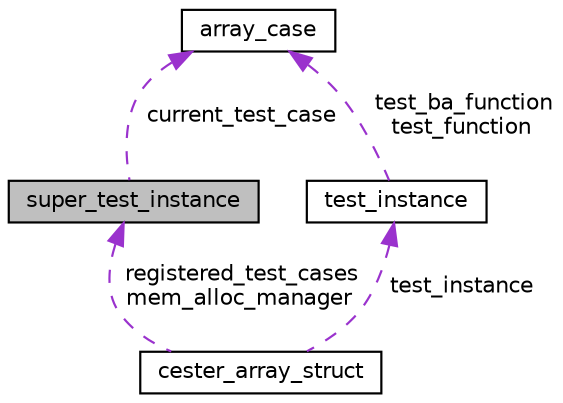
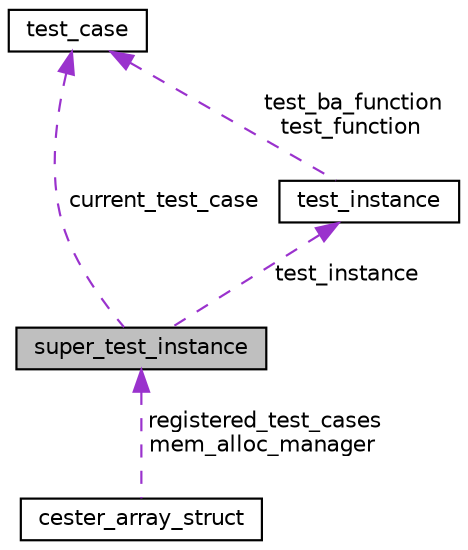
(259, 31) -> (78, 31)
(361, 309) -> (246, 281)
